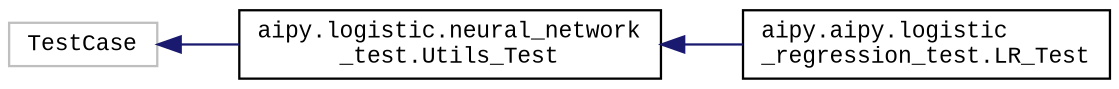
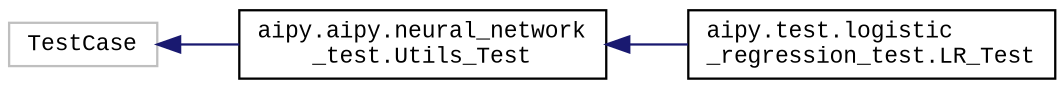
(450, 44) -> (423, 44)
(926, 44) -> (872, 44)
